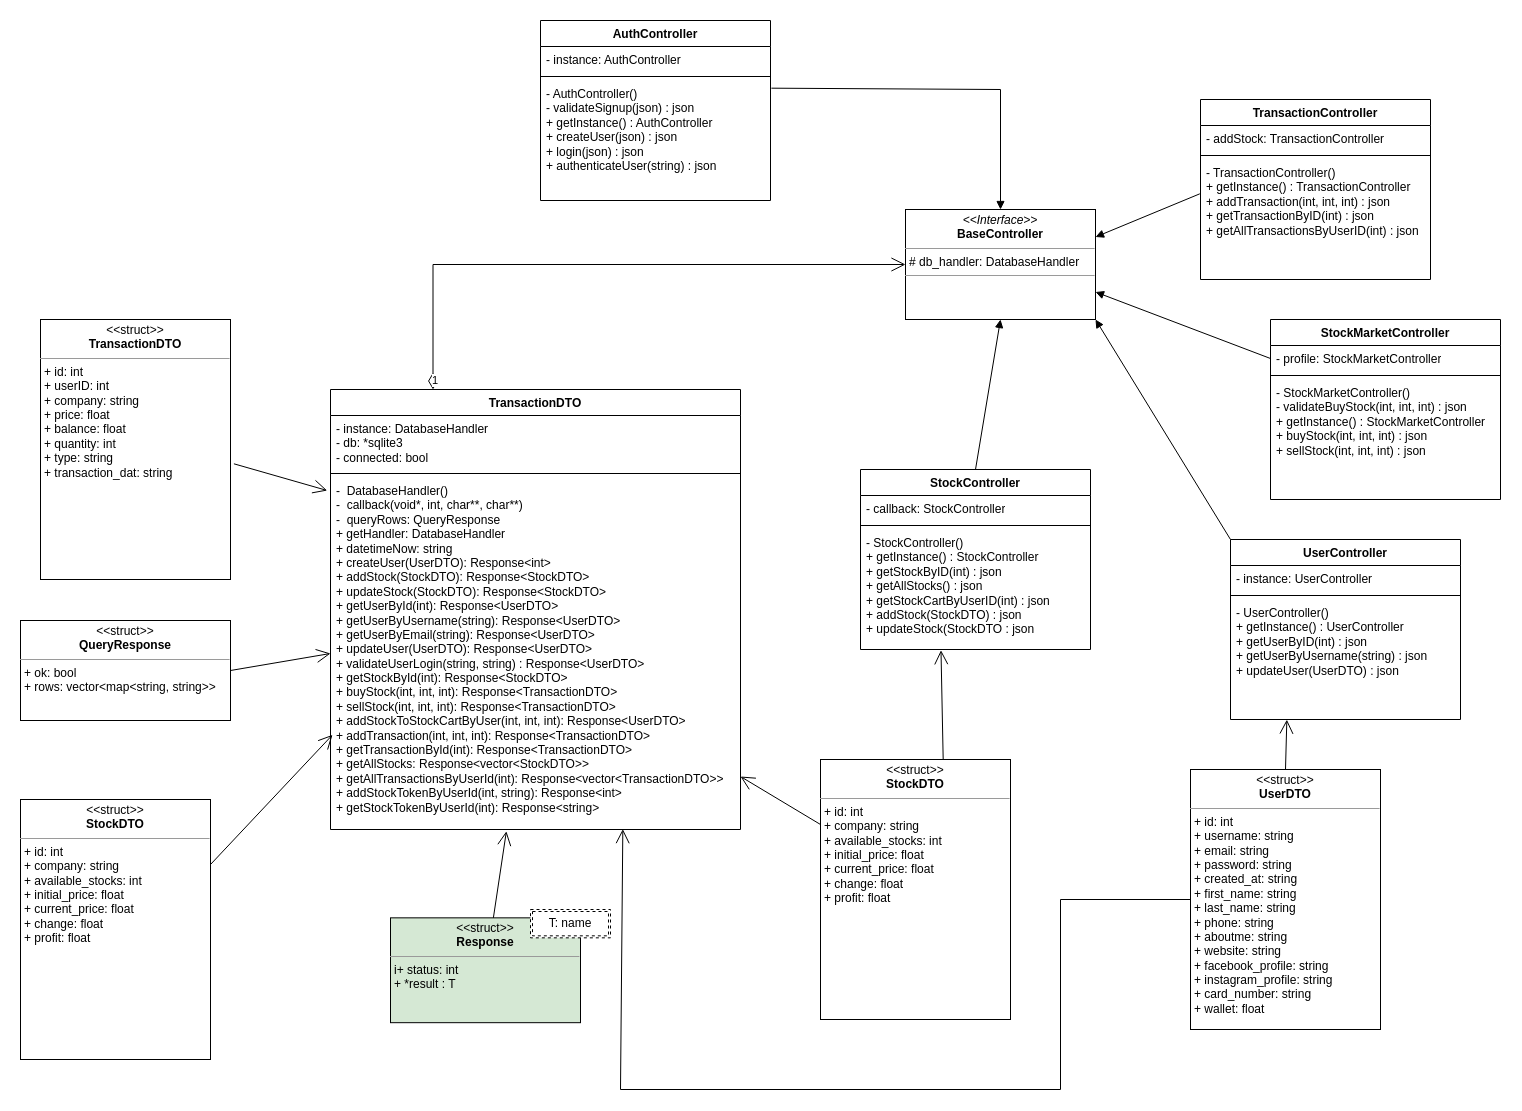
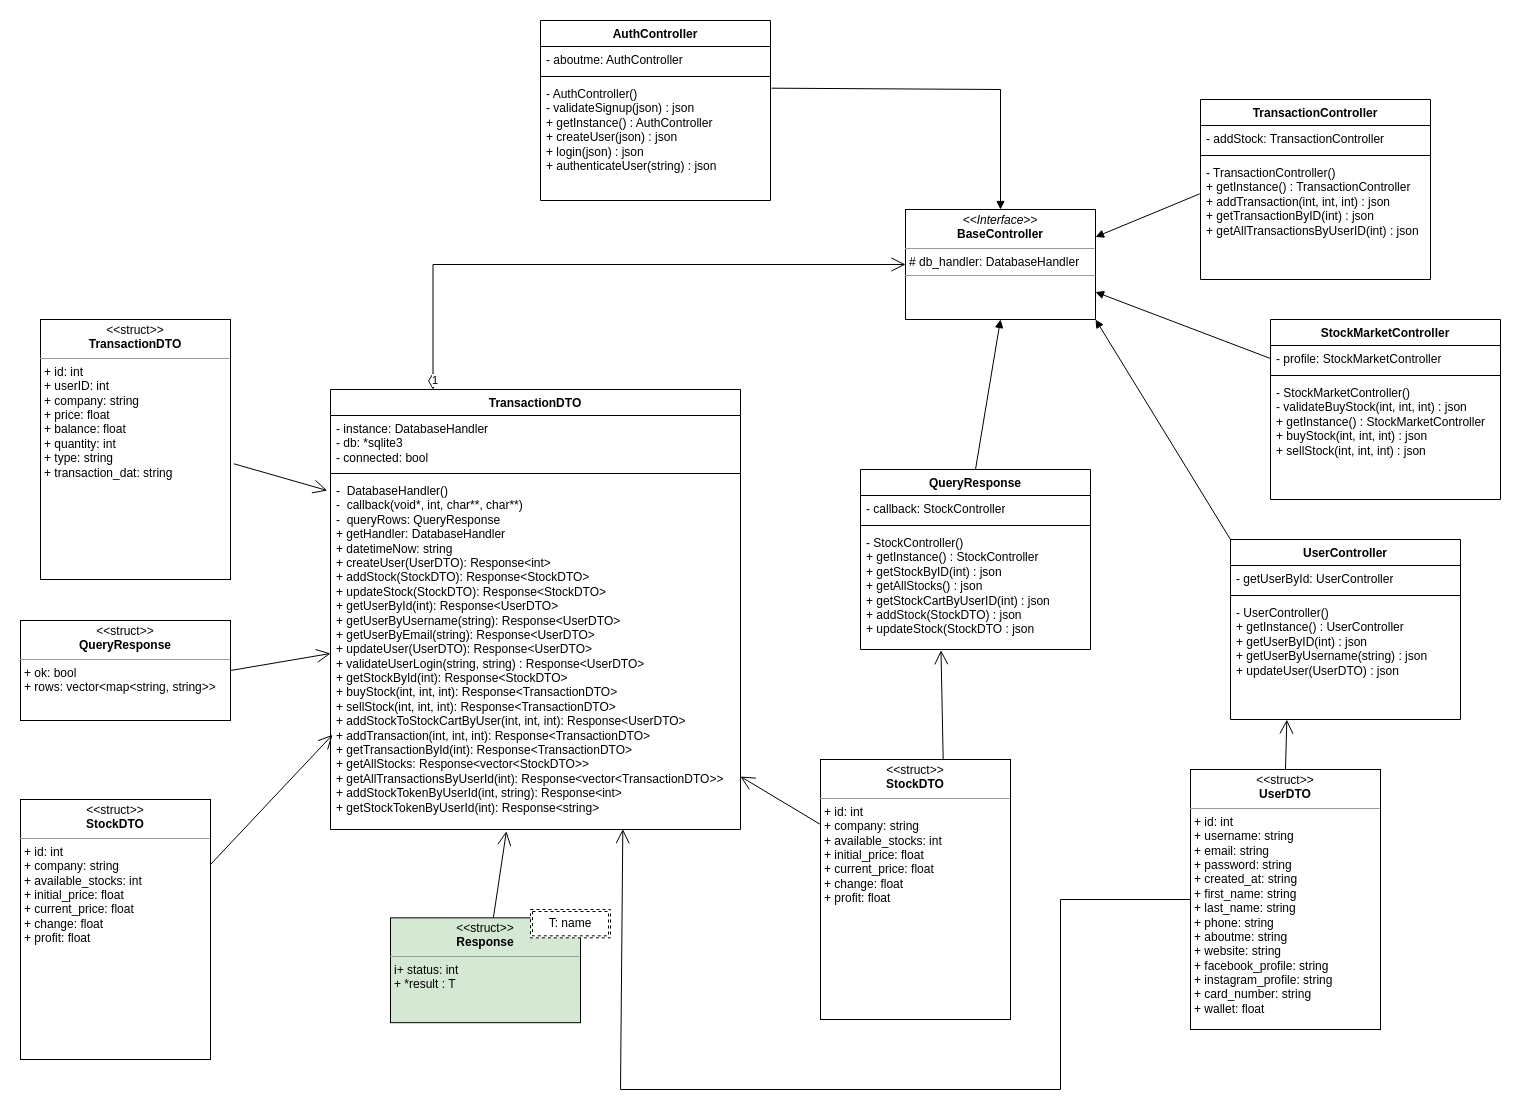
(625, 61) -> (623, 61)
(976, 484) -> (976, 484)
(1315, 580) -> (1326, 580)
